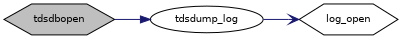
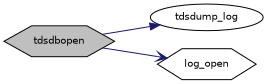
(276, 19) -> (130, 52)
